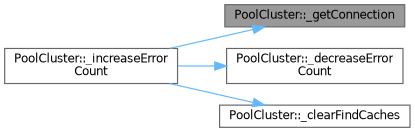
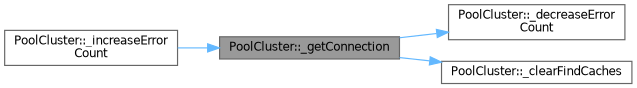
(196, 66) -> (418, 36)
(211, 93) -> (415, 59)
